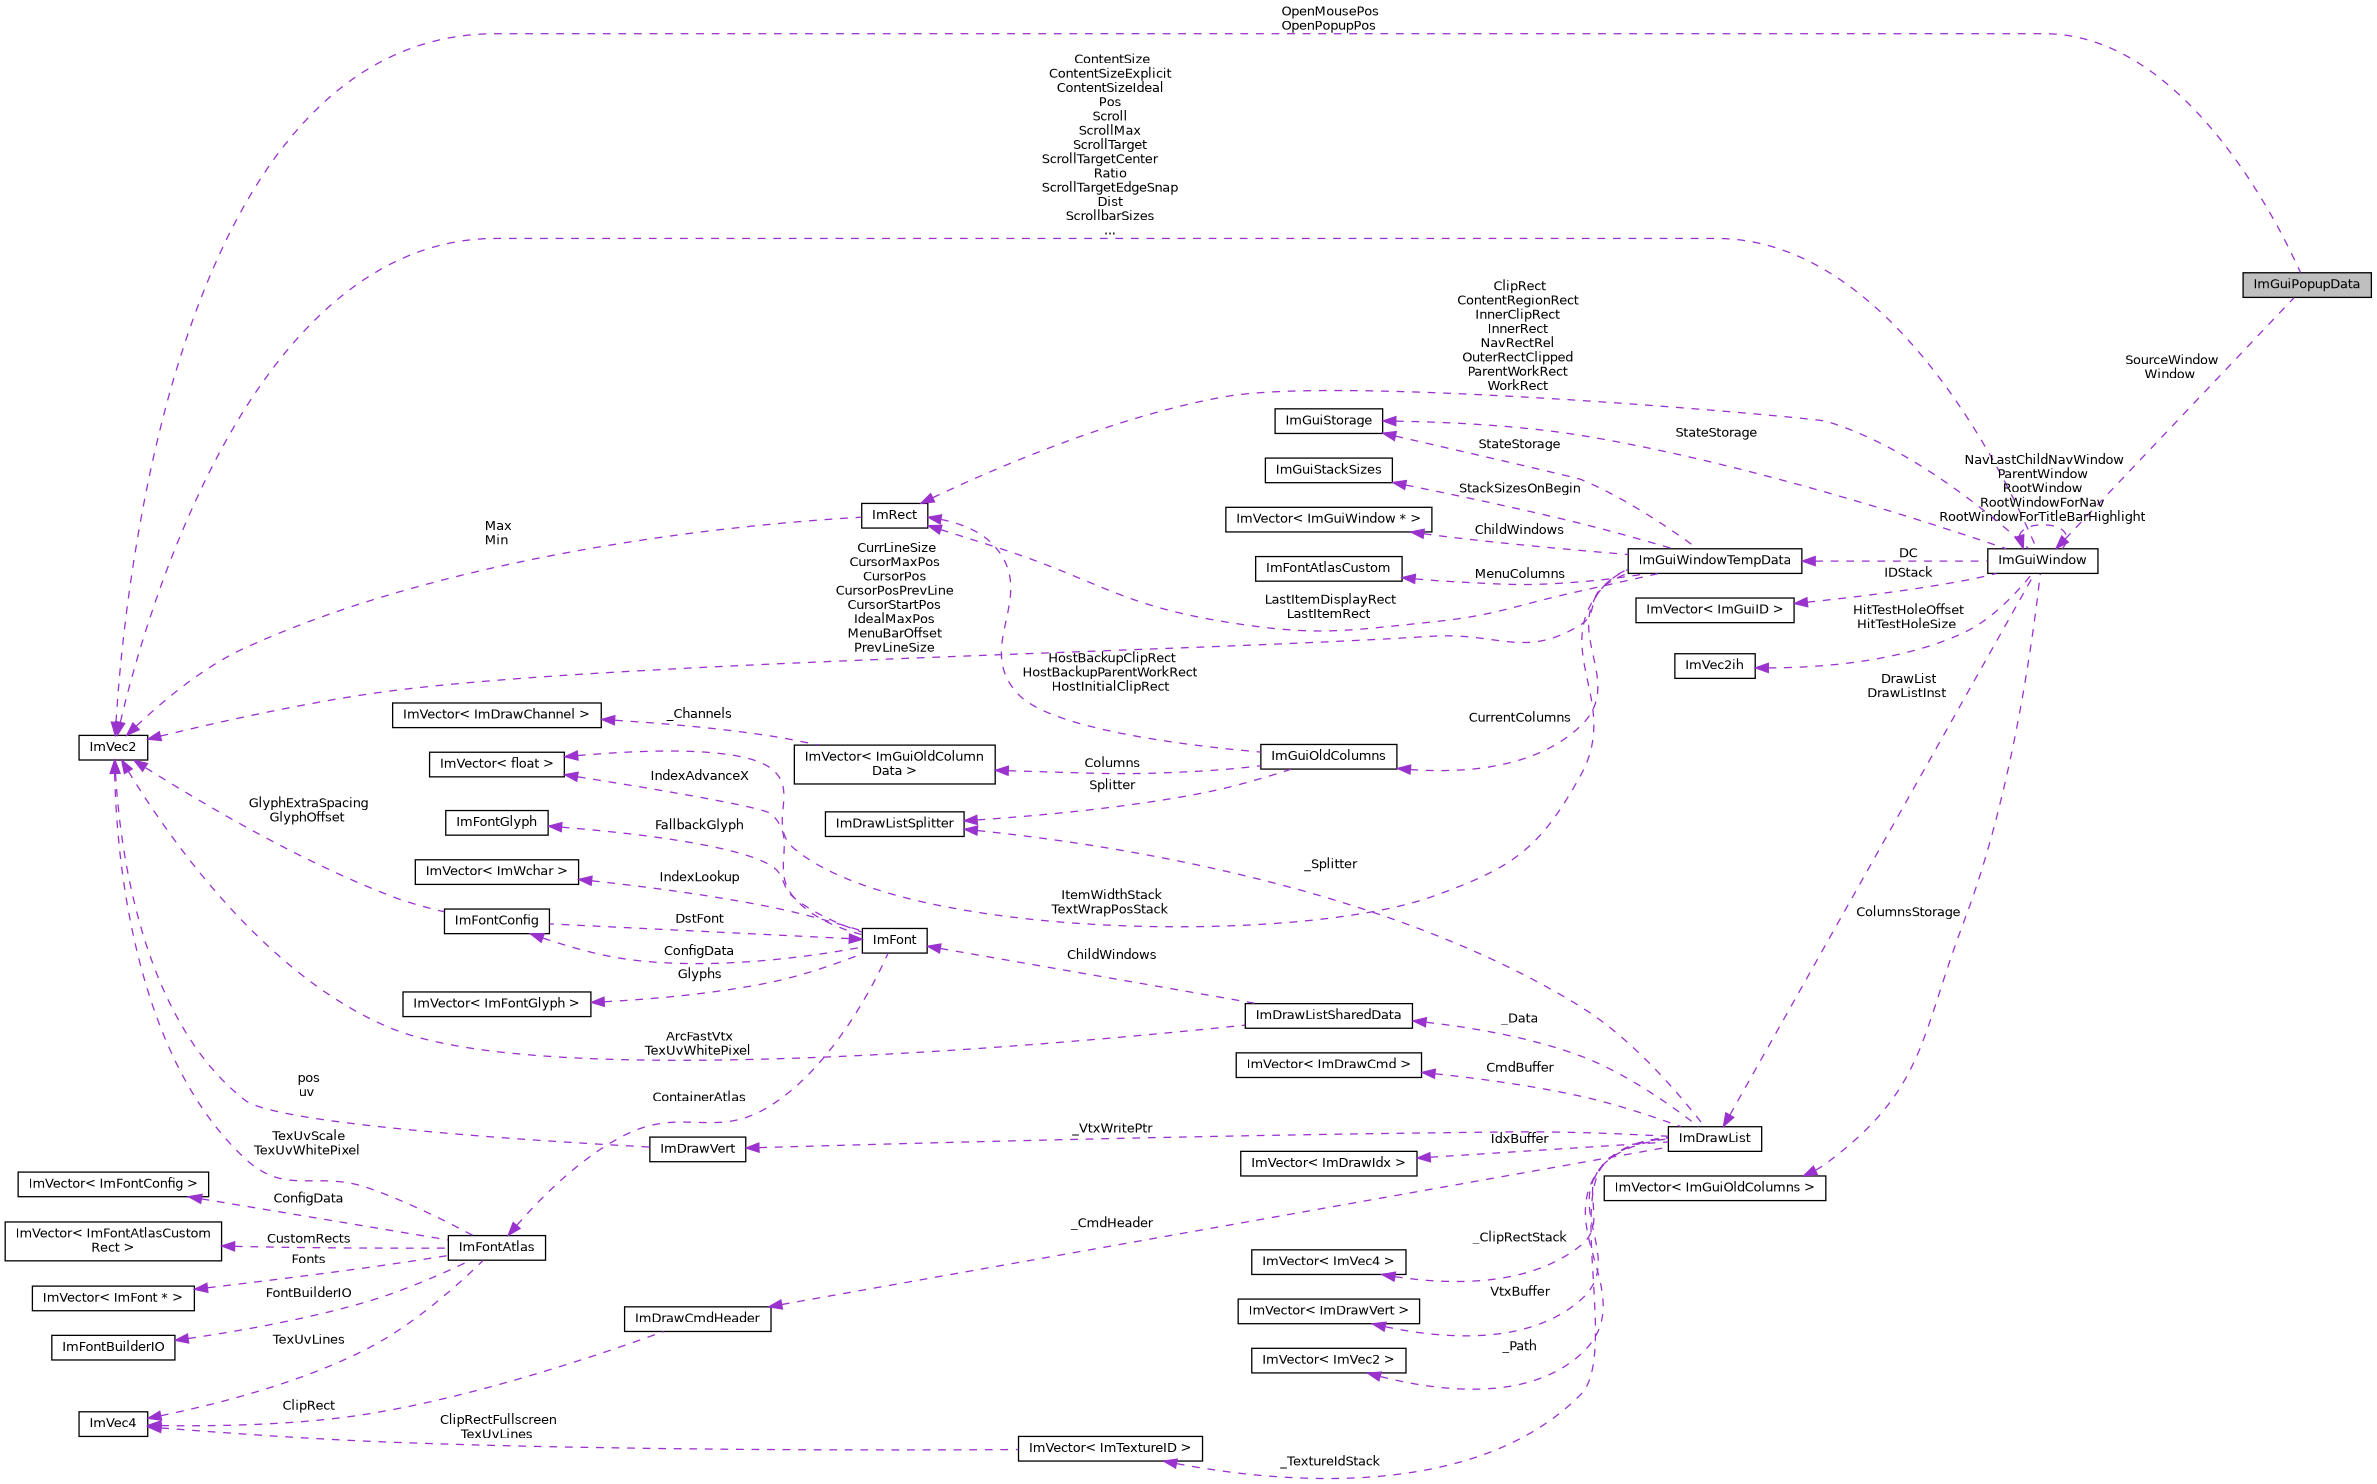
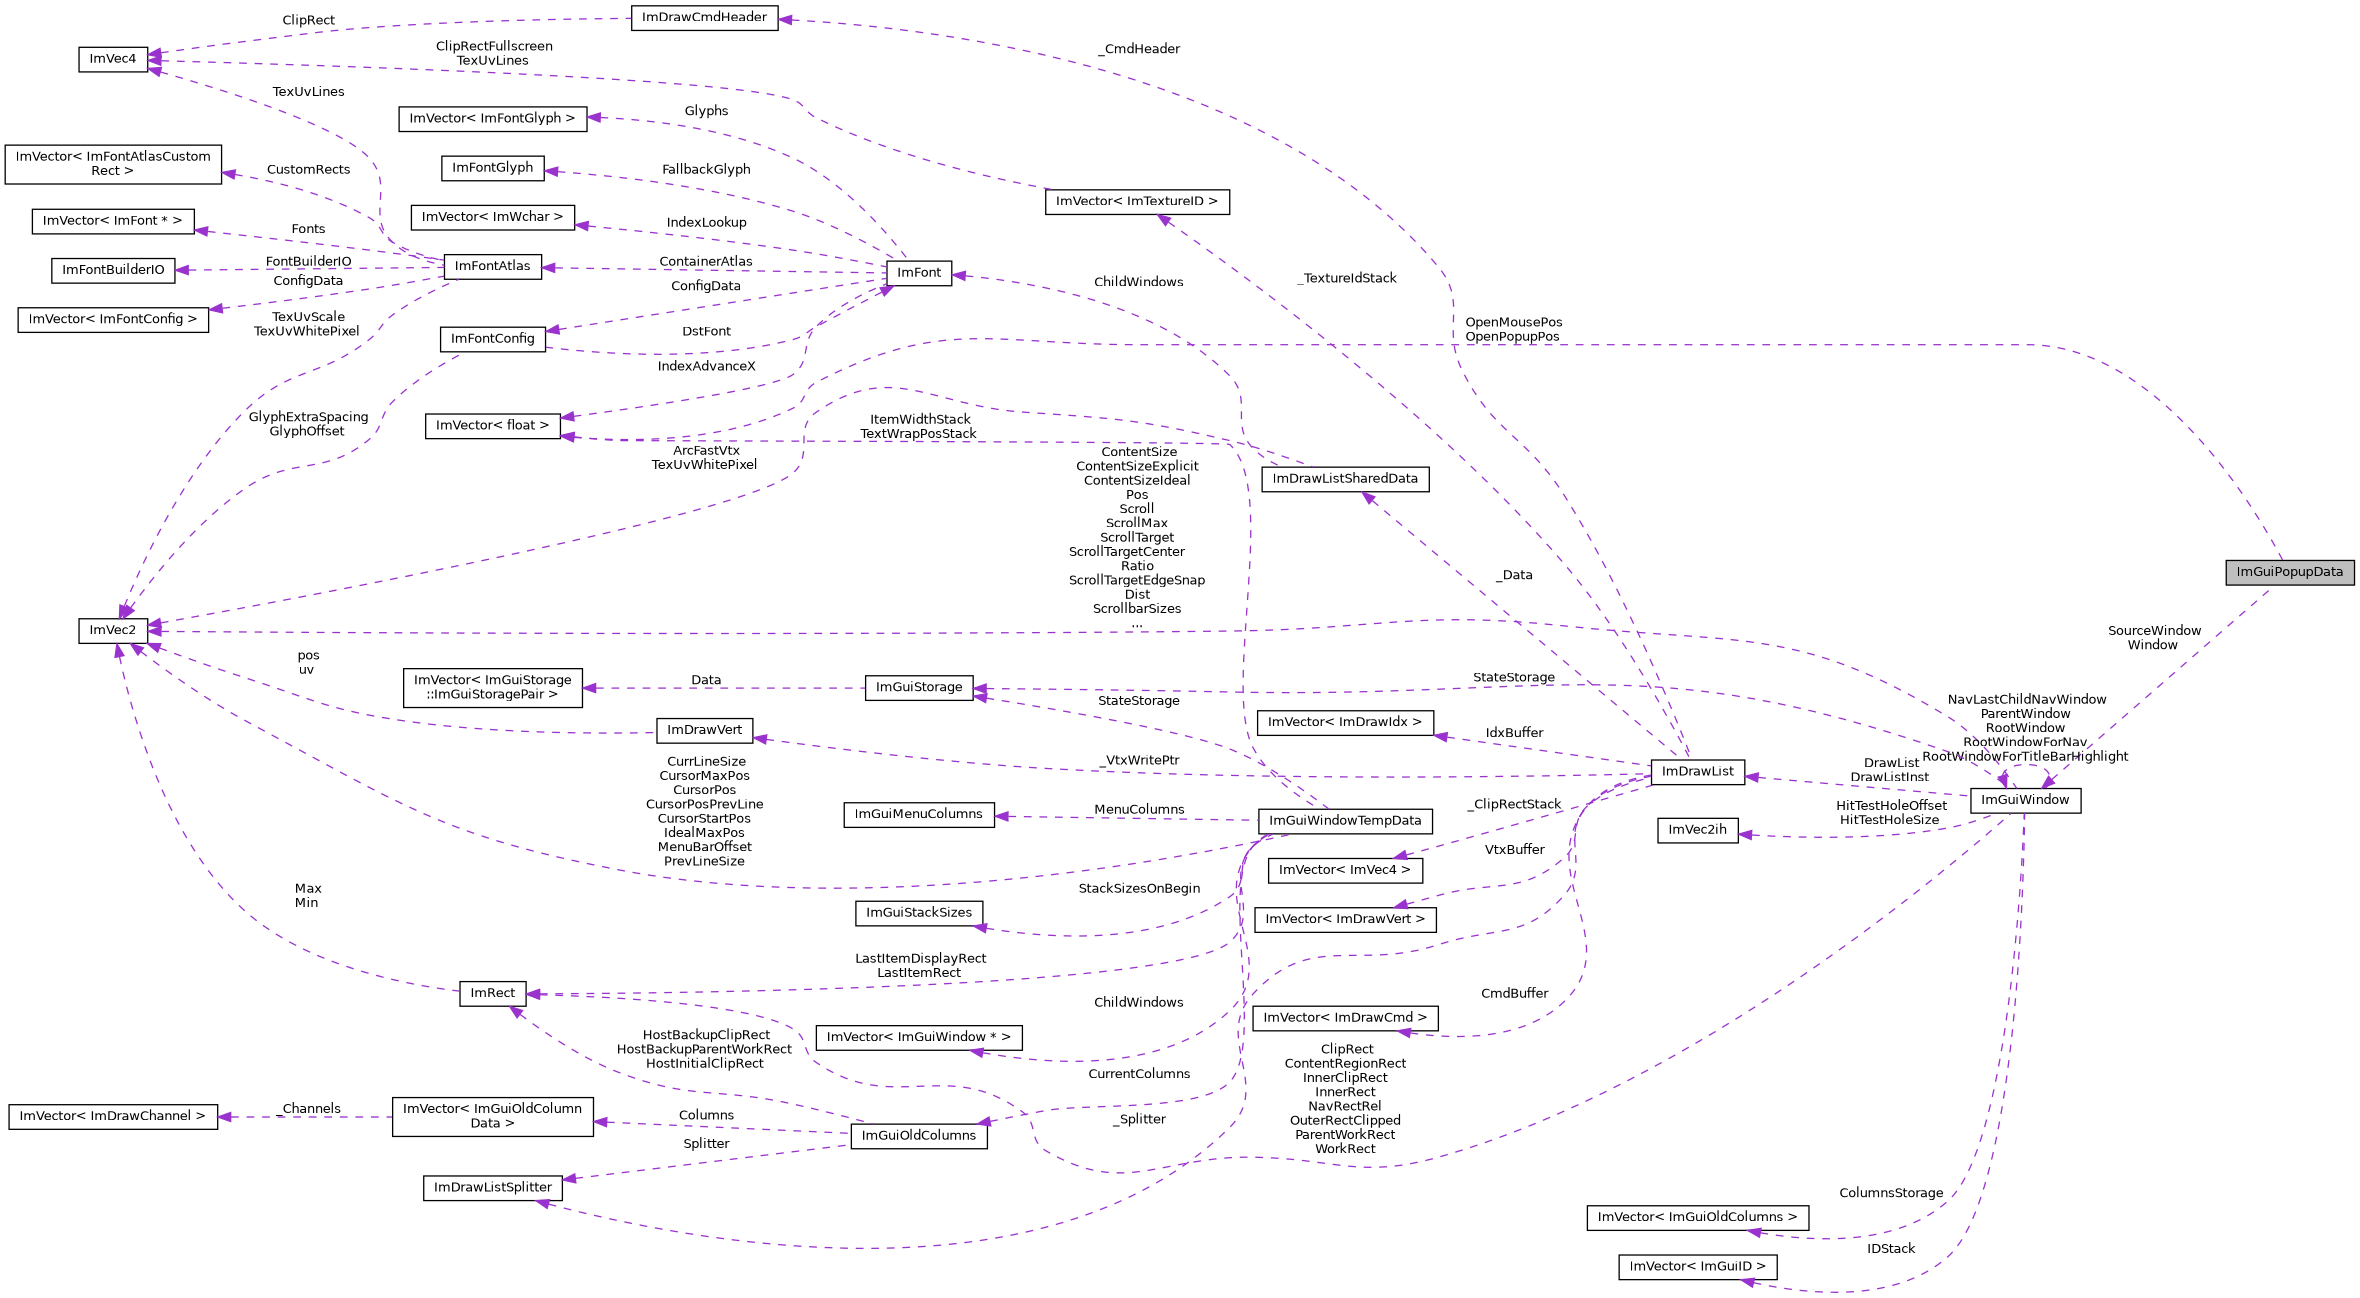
(1027, 34) -> (1463, 345)
(1901, 561) -> none
(1329, 569) -> (919, 815)
none -> (493, 688)
(1329, 1361) -> none
